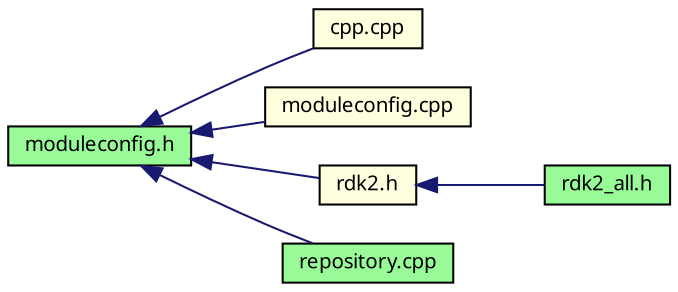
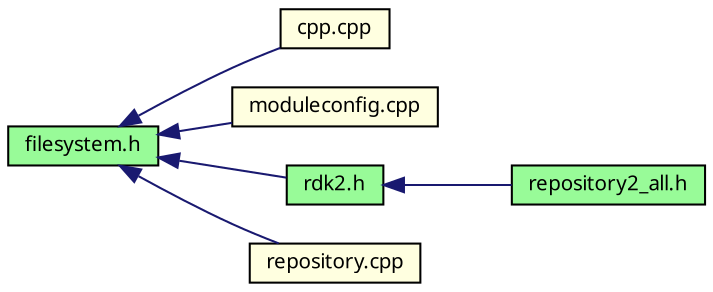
(100, 146) -> (83, 146)
(368, 185) -> (335, 185)
(607, 185) -> (608, 185)
(368, 263) -> (335, 263)
